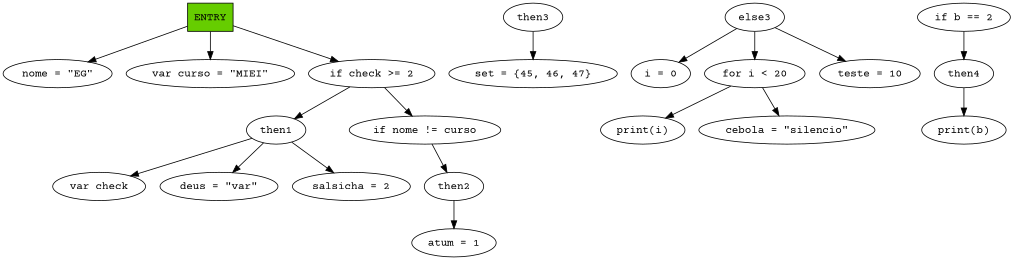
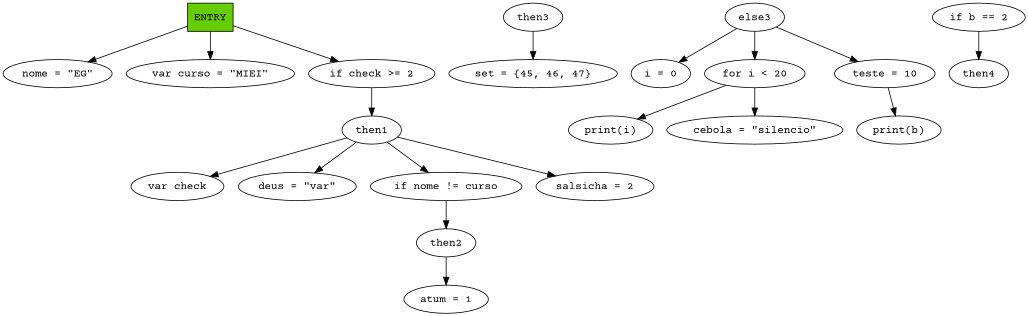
(964, 98) -> (891, 98)
(396, 99) -> (405, 155)
